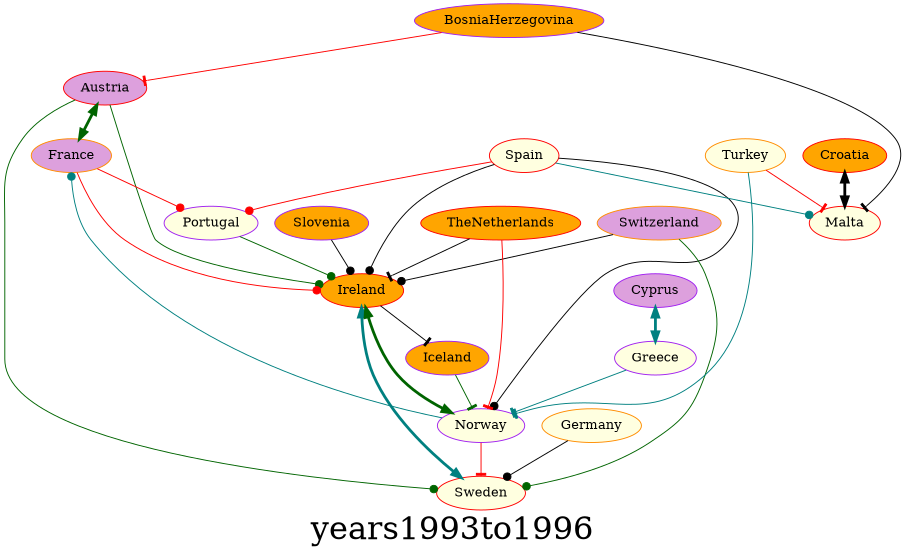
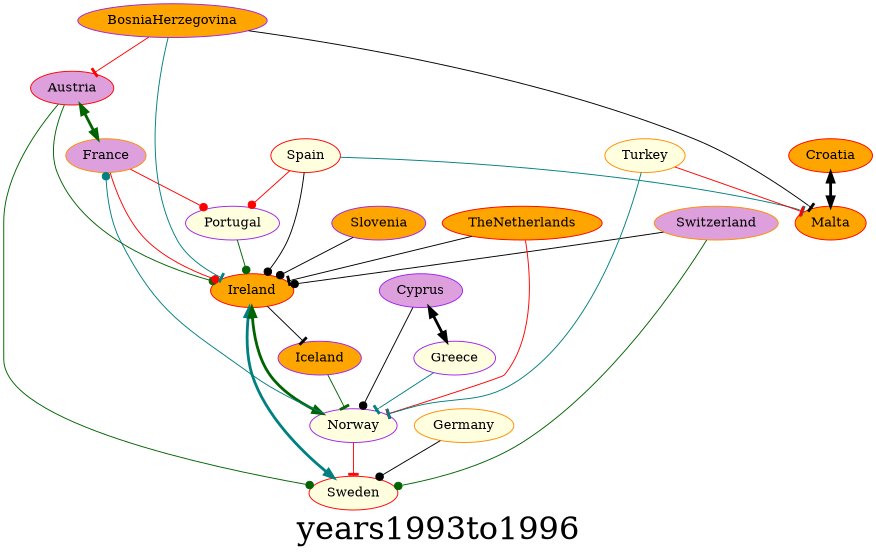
none -> (157, 168)
(680, 189) -> (571, 172)
(845, 223) -> (831, 223)
(709, 257) -> (389, 355)
(655, 324) -> (438, 325)
